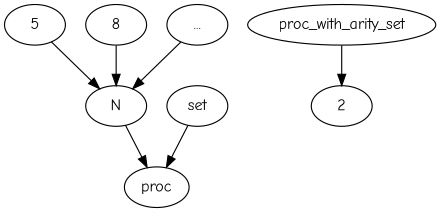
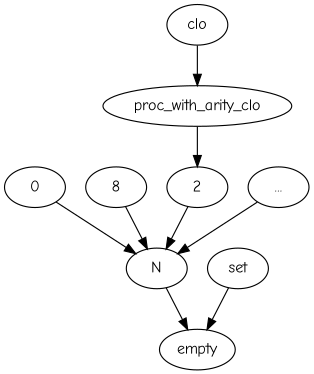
(35, 25) -> (35, 187)
none -> (197, 25)
(342, 25) -> (197, 106)
(157, 187) -> (197, 350)
none -> (180, 223)
